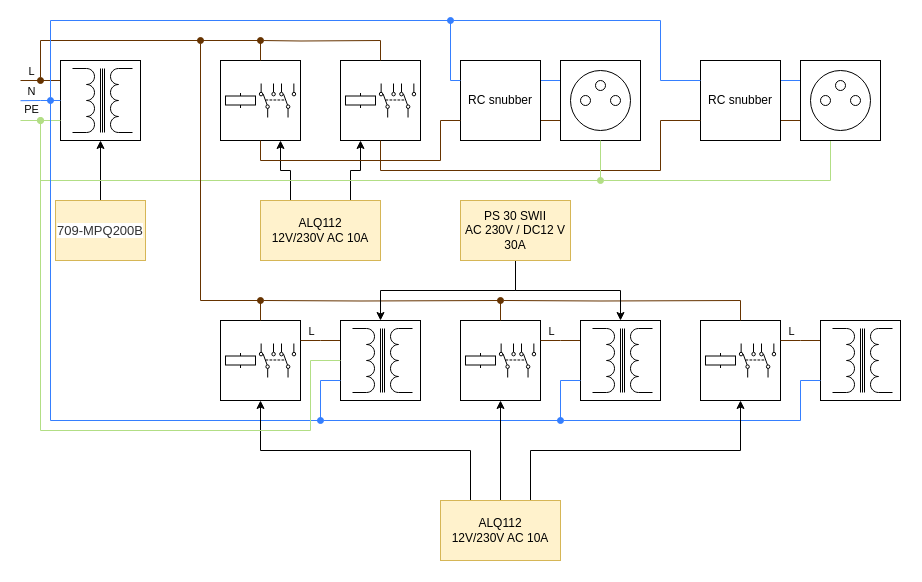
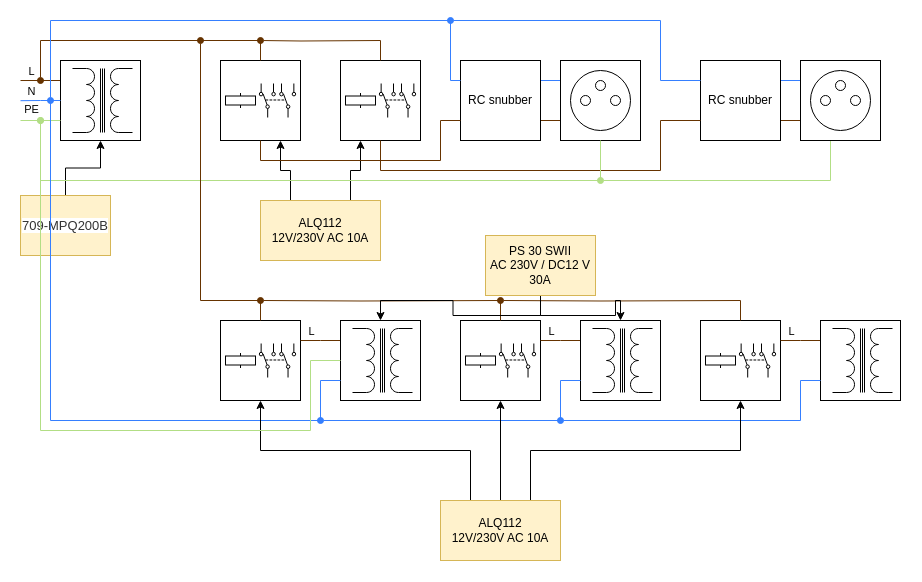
(101, 231) -> (66, 226)
(516, 231) -> (541, 266)
